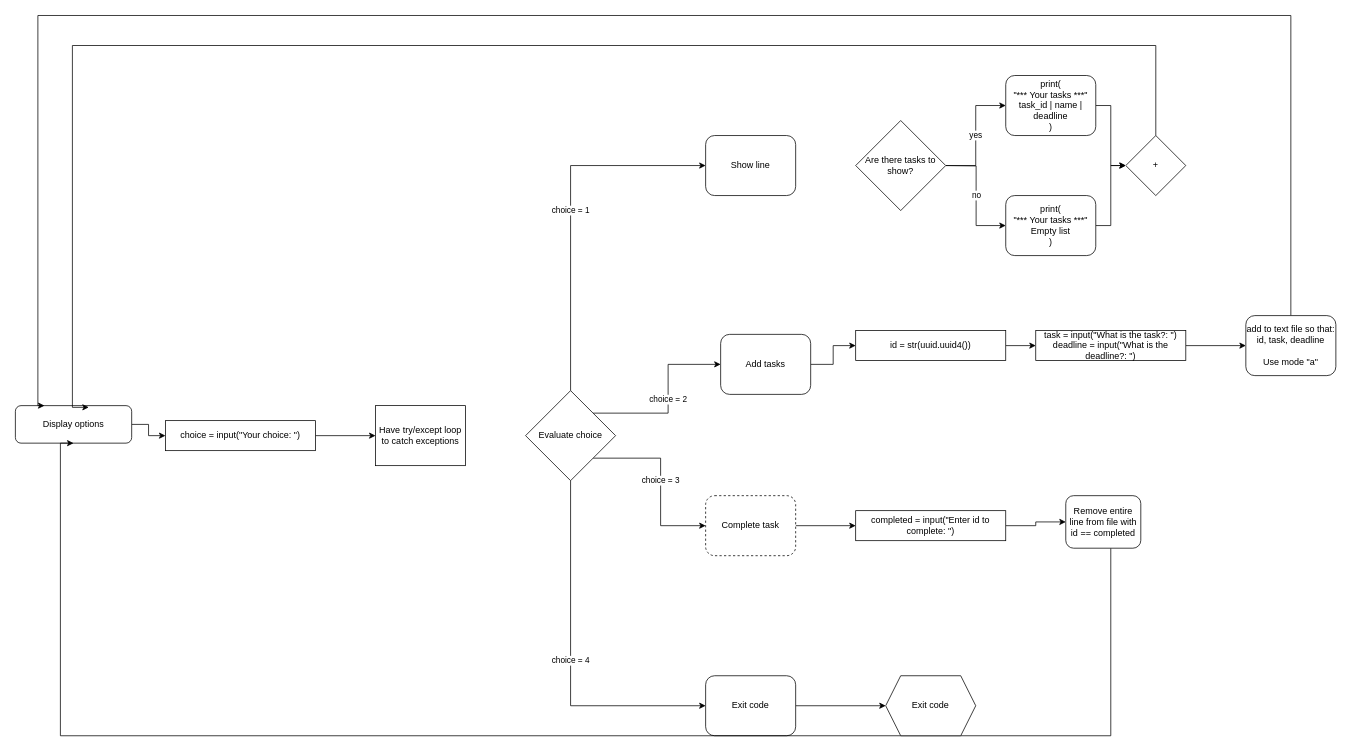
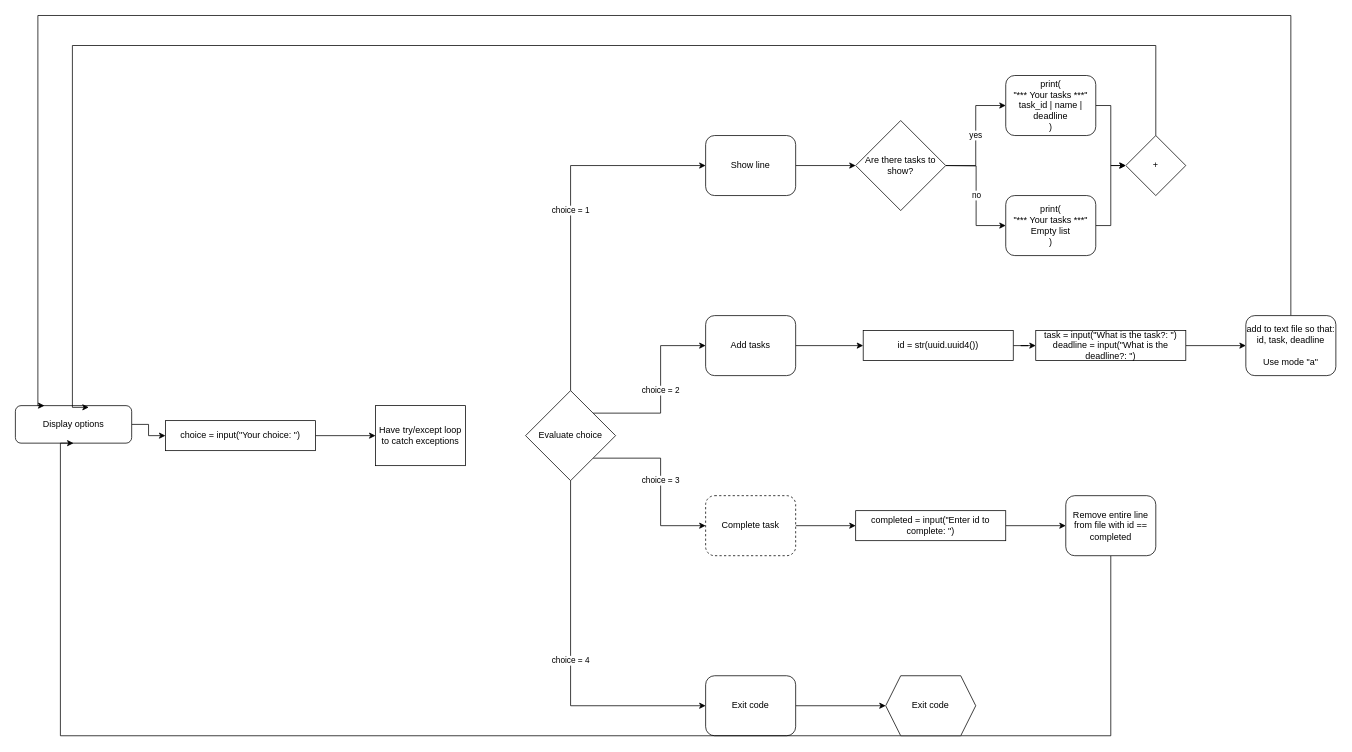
none -> (822, 165)
(930, 345) -> (938, 345)
(765, 364) -> (750, 345)
(1103, 522) -> (1110, 525)
